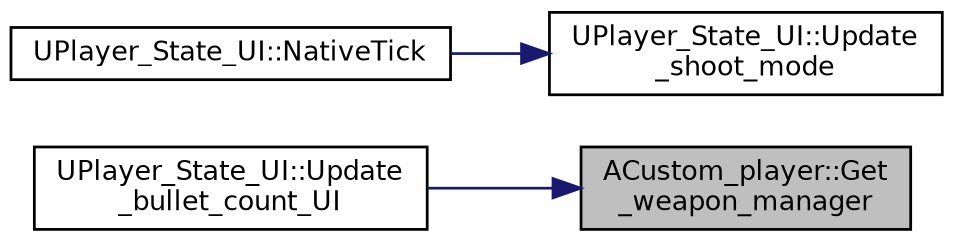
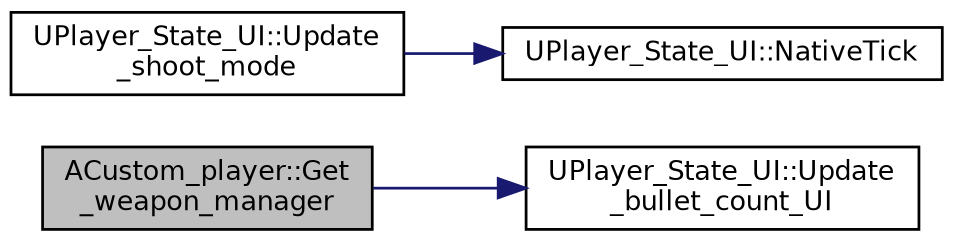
(486, 54) -> (440, 54)
(490, 188) -> (435, 188)
